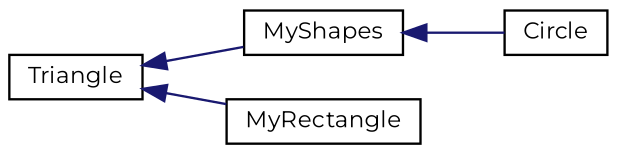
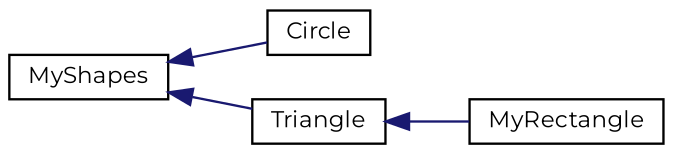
(205, 54) -> (222, 103)
